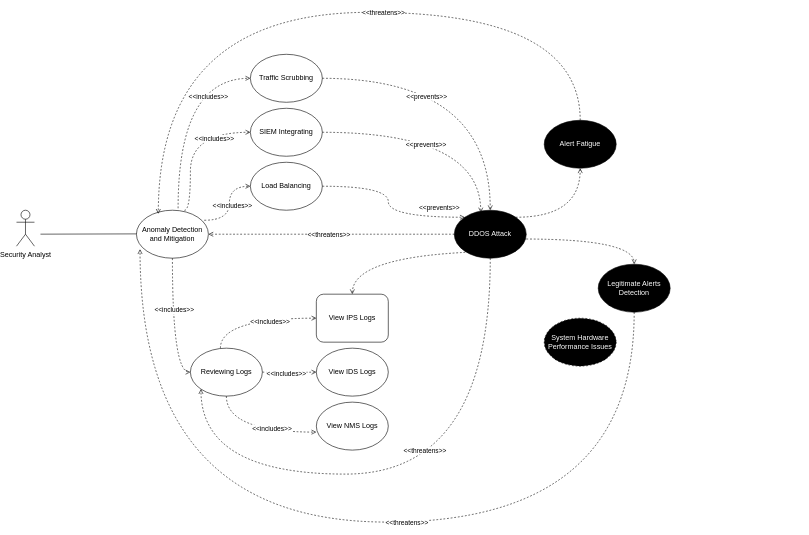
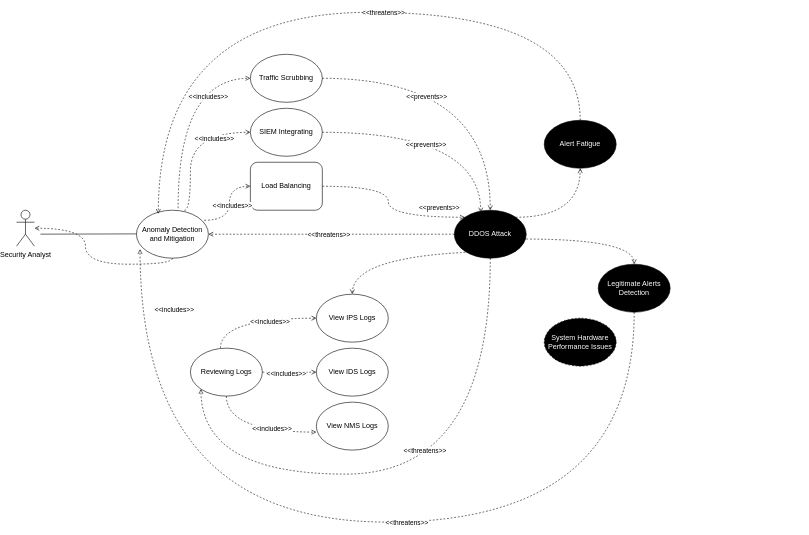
(287, 186) -> (287, 186)
(353, 318) -> (353, 318)
(177, 347) -> (98, 260)
